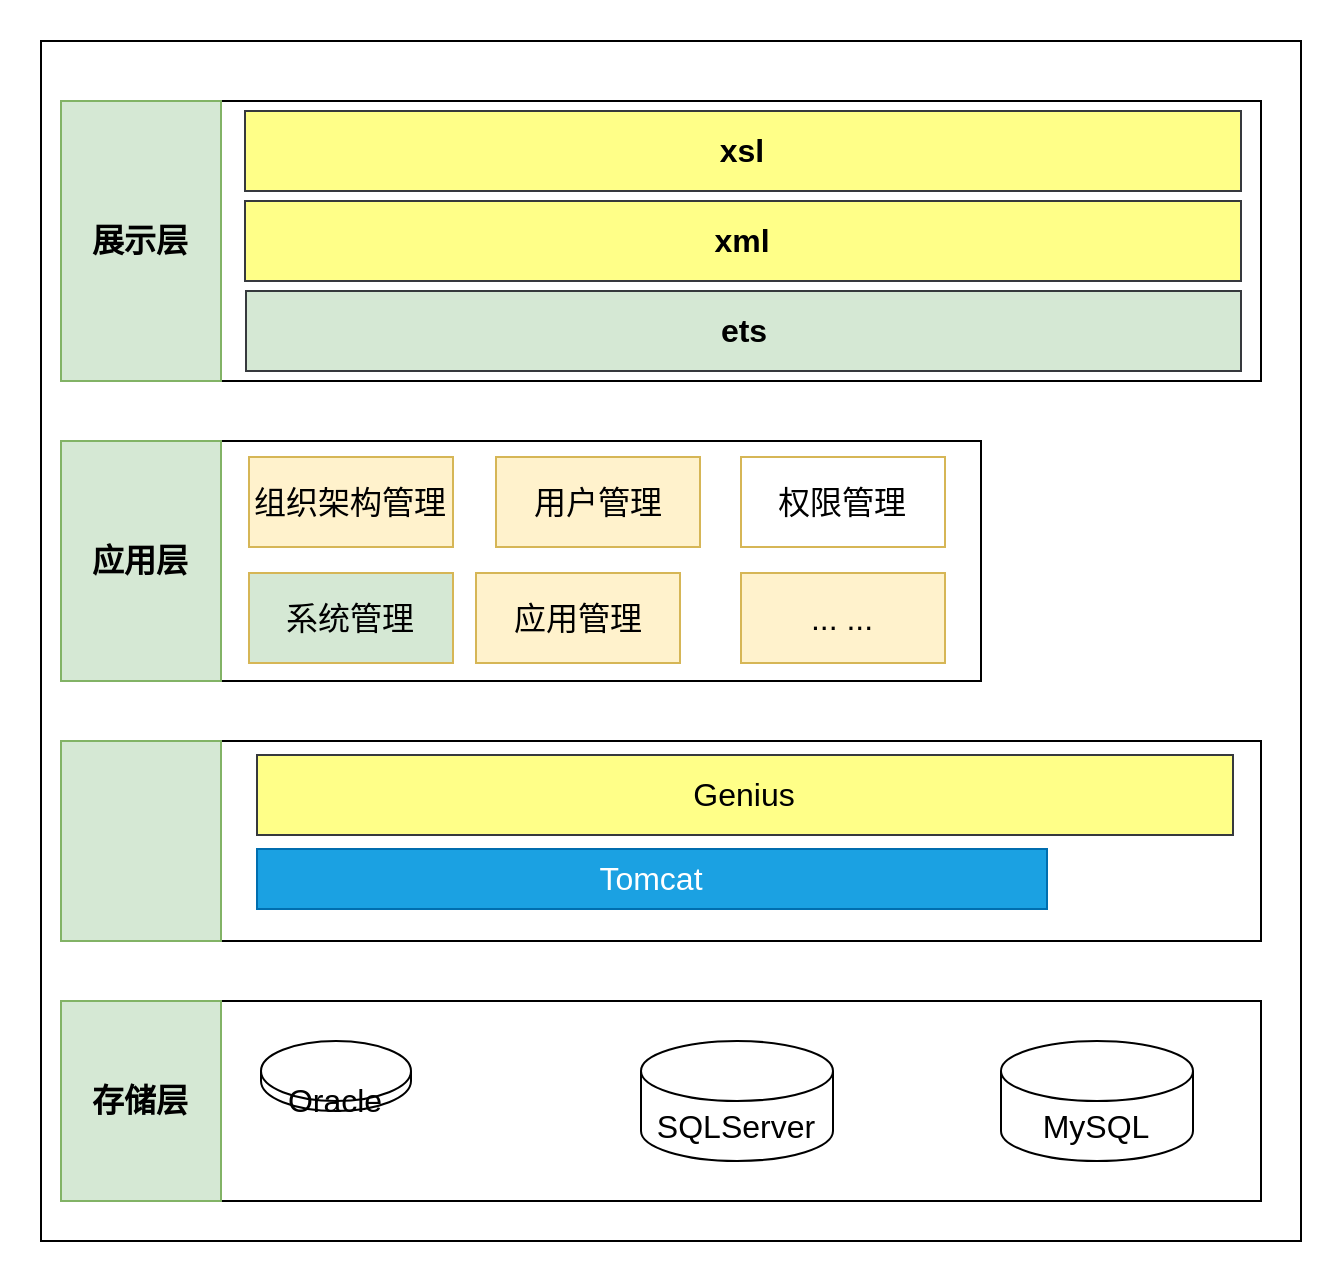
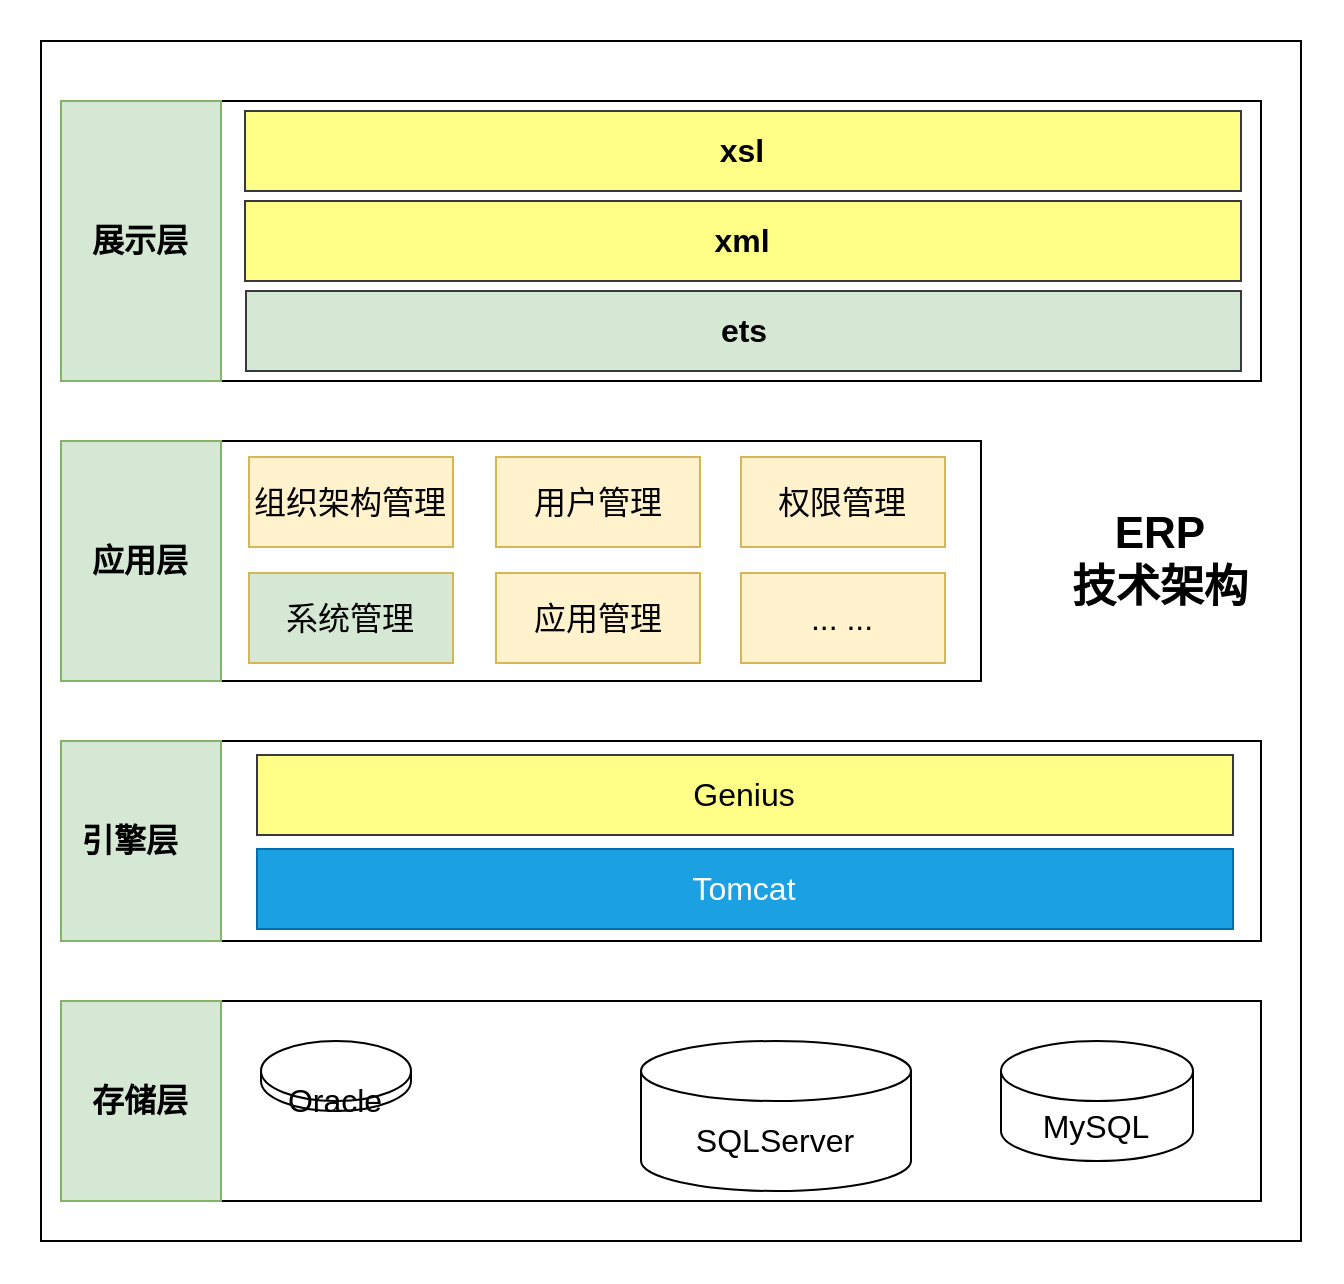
(843, 502) -> (843, 502)
none -> (1161, 561)
(578, 618) -> (598, 618)
none -> (131, 841)
(652, 879) -> (745, 889)
(737, 1101) -> (776, 1116)
